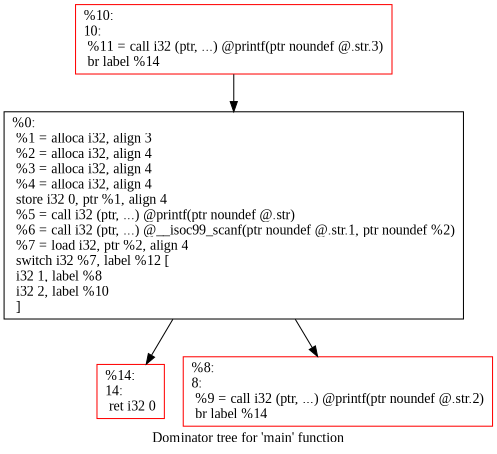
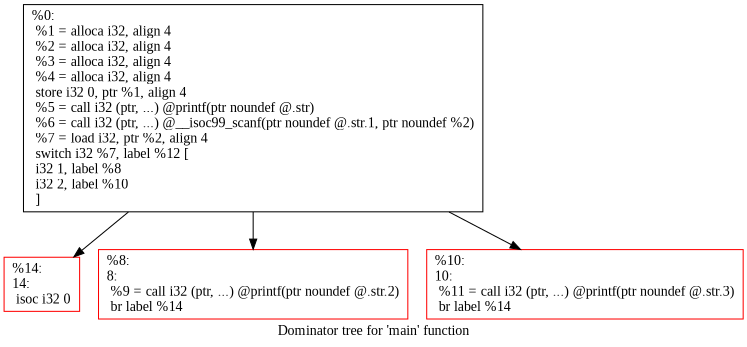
(234, 88) -> (480, 228)
(82, 138) -> (102, 31)
(131, 406) -> (42, 299)
